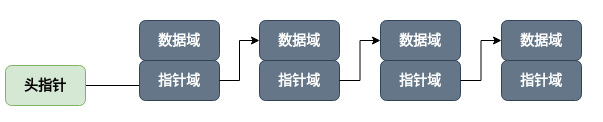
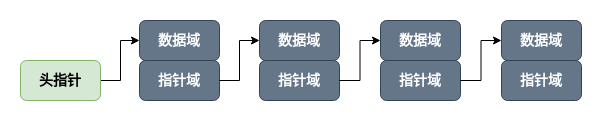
(46, 86) -> (61, 81)
